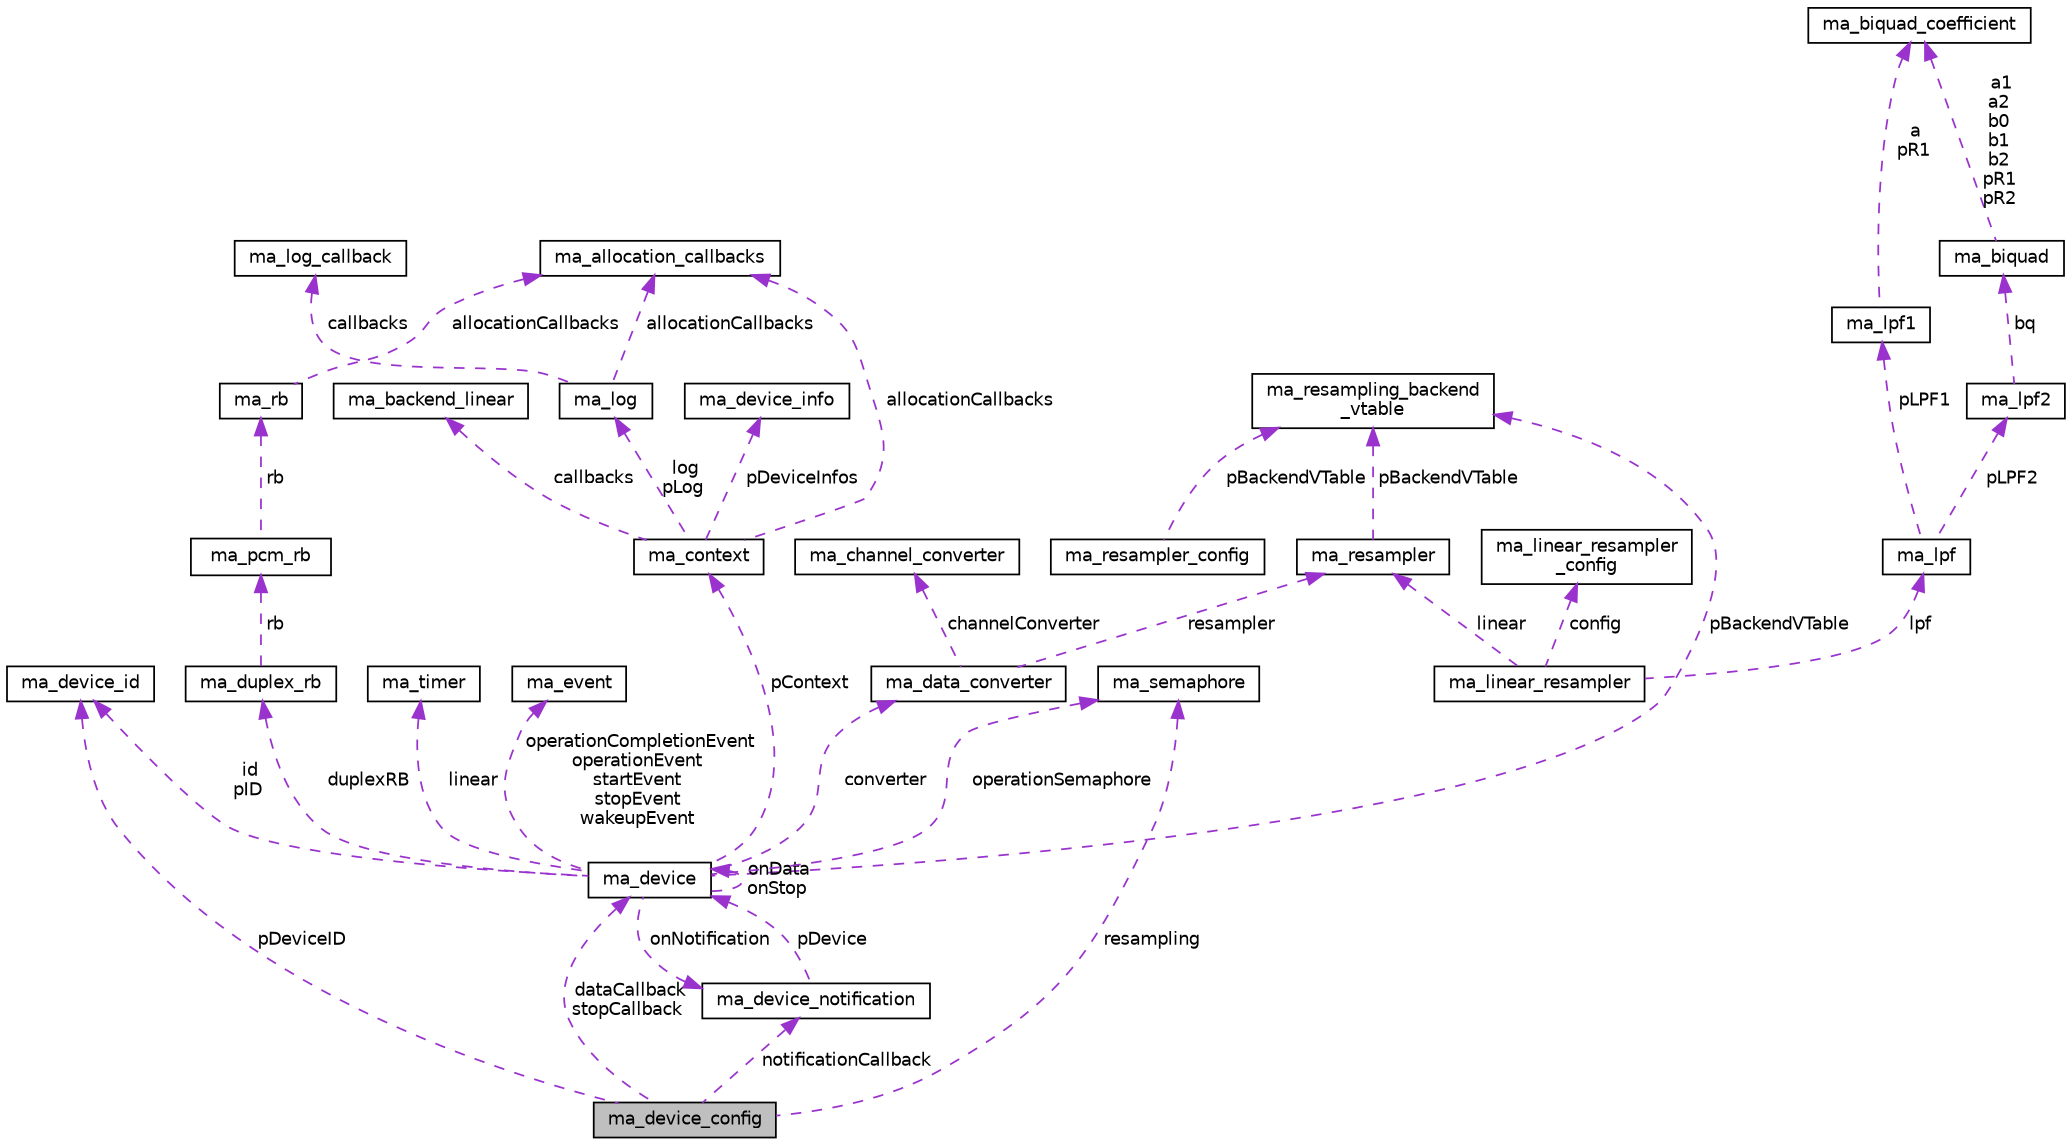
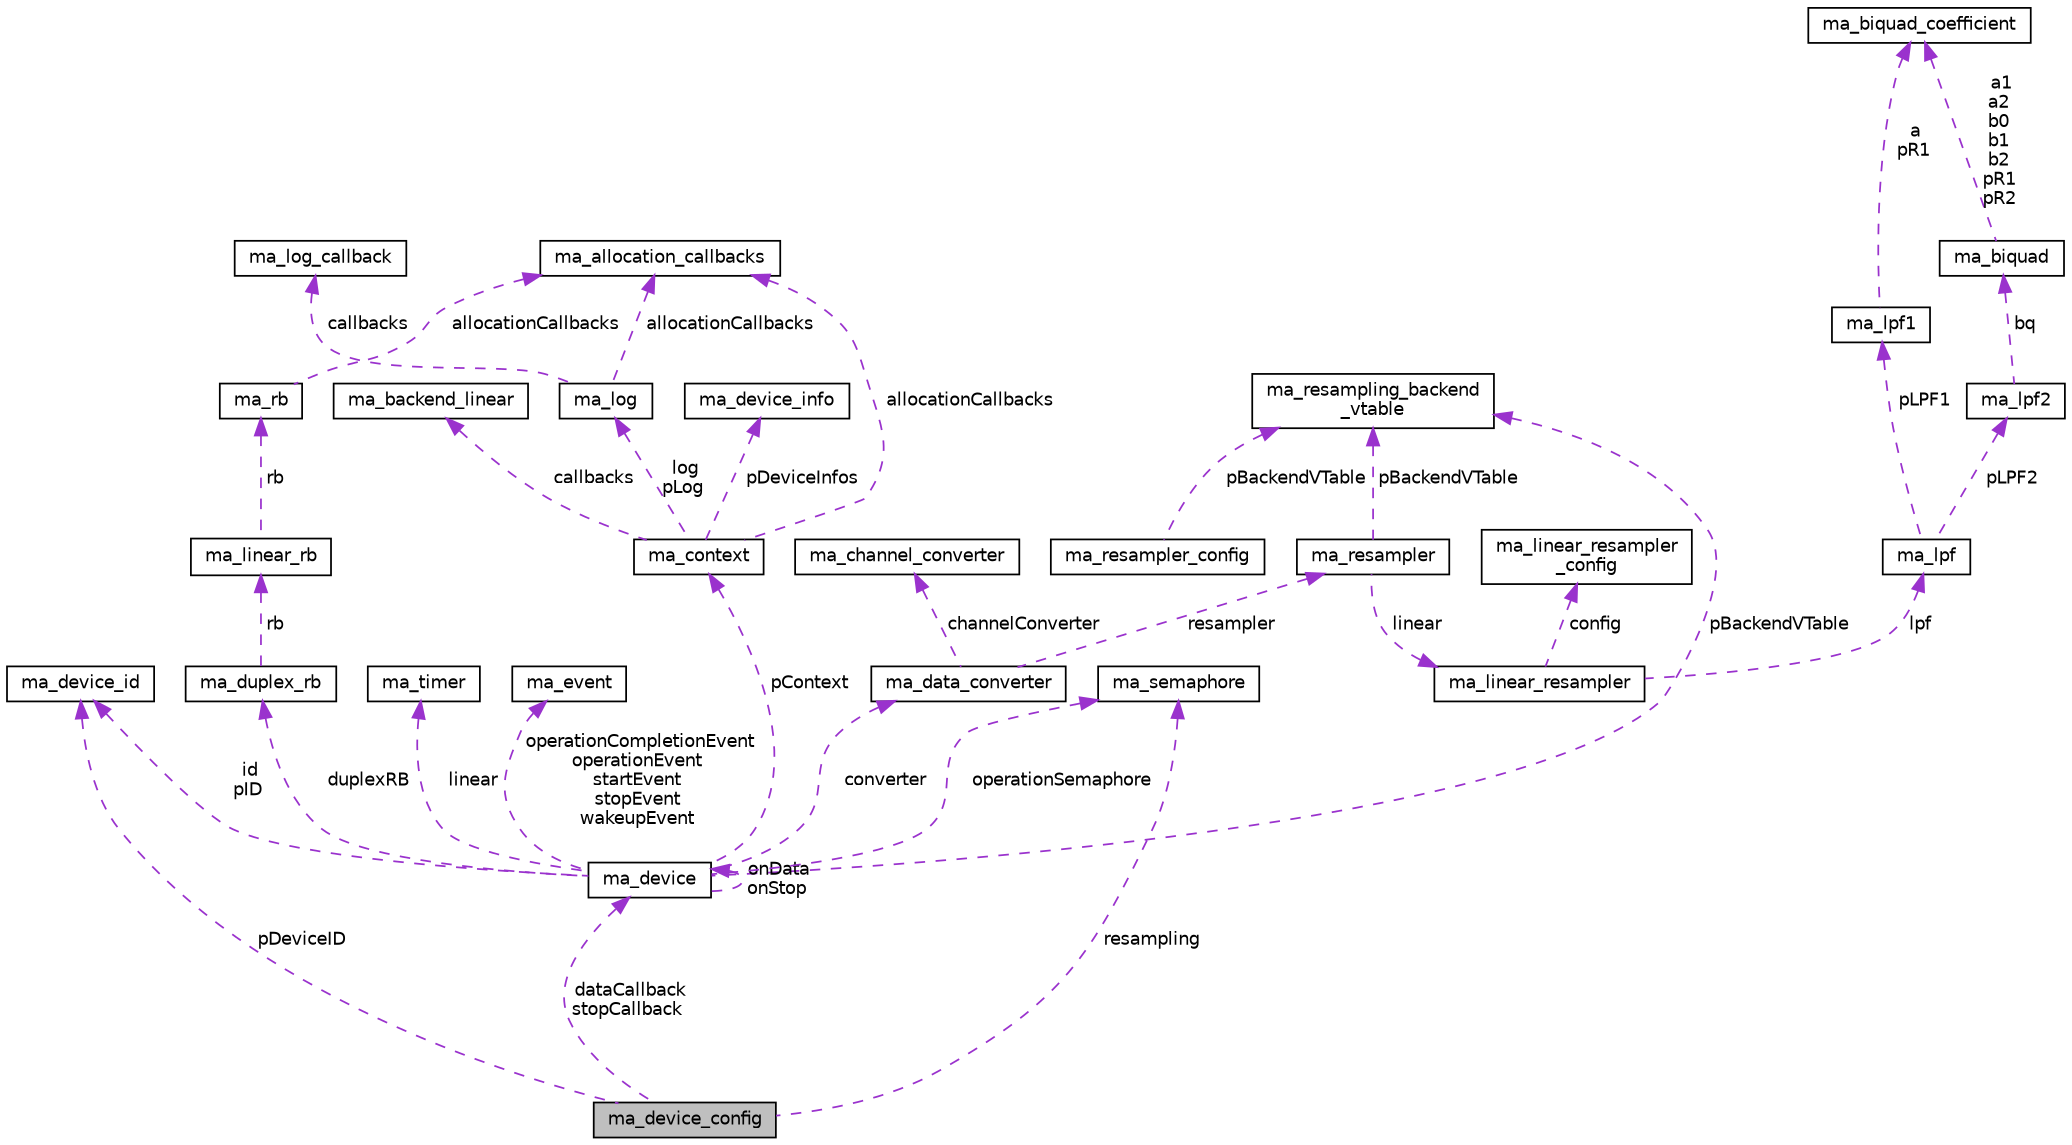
(261, 557) -> (261, 557)
(1463, 626) -> (1381, 626)
(816, 1001) -> none
